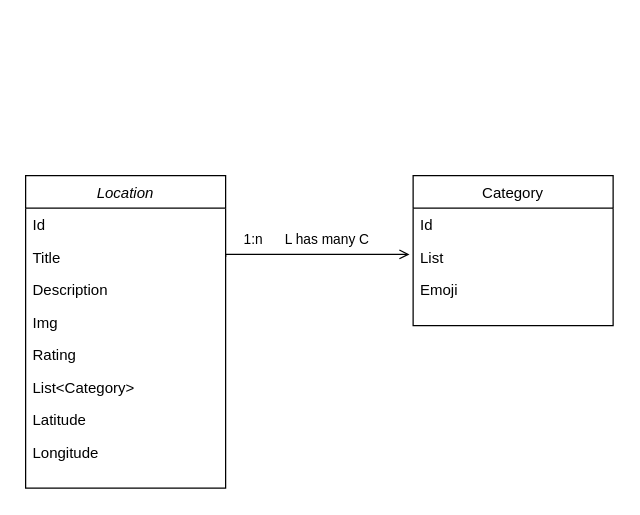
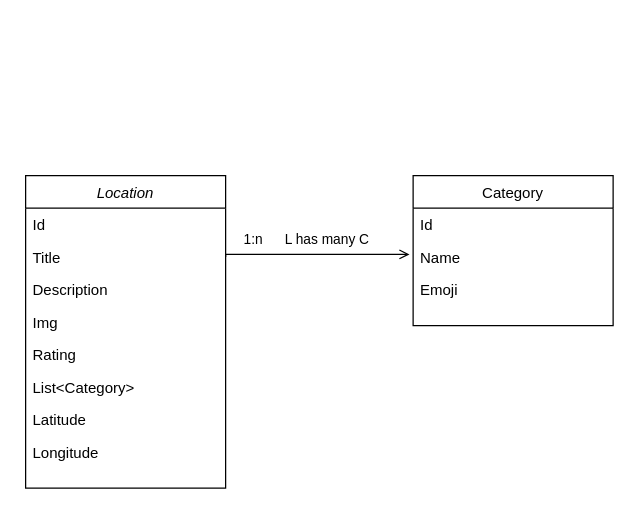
(435, 258) -> (437, 258)
